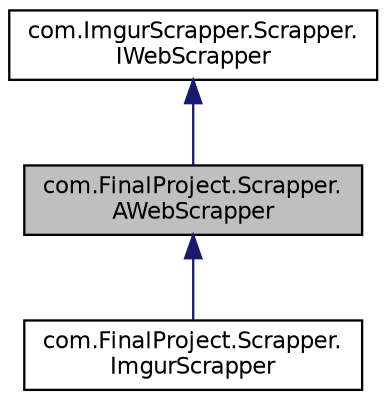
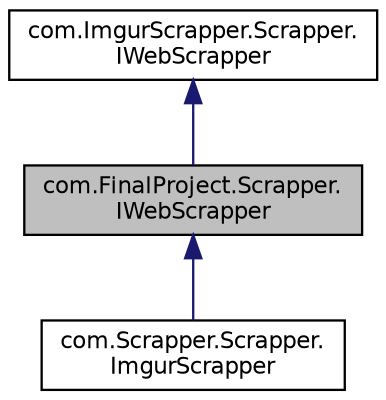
(193, 200) -> (193, 200)
(193, 355) -> (193, 355)
